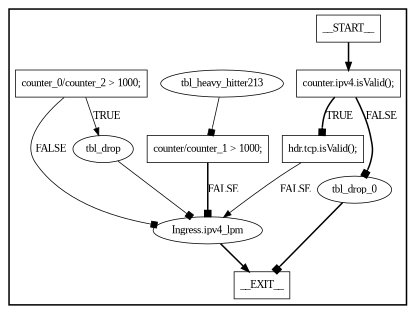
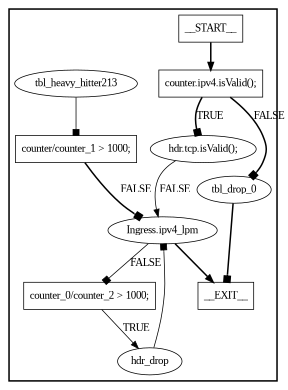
(103, 149) -> (150, 361)
(323, 149) -> (203, 149)
(54, 183) -> (129, 261)
